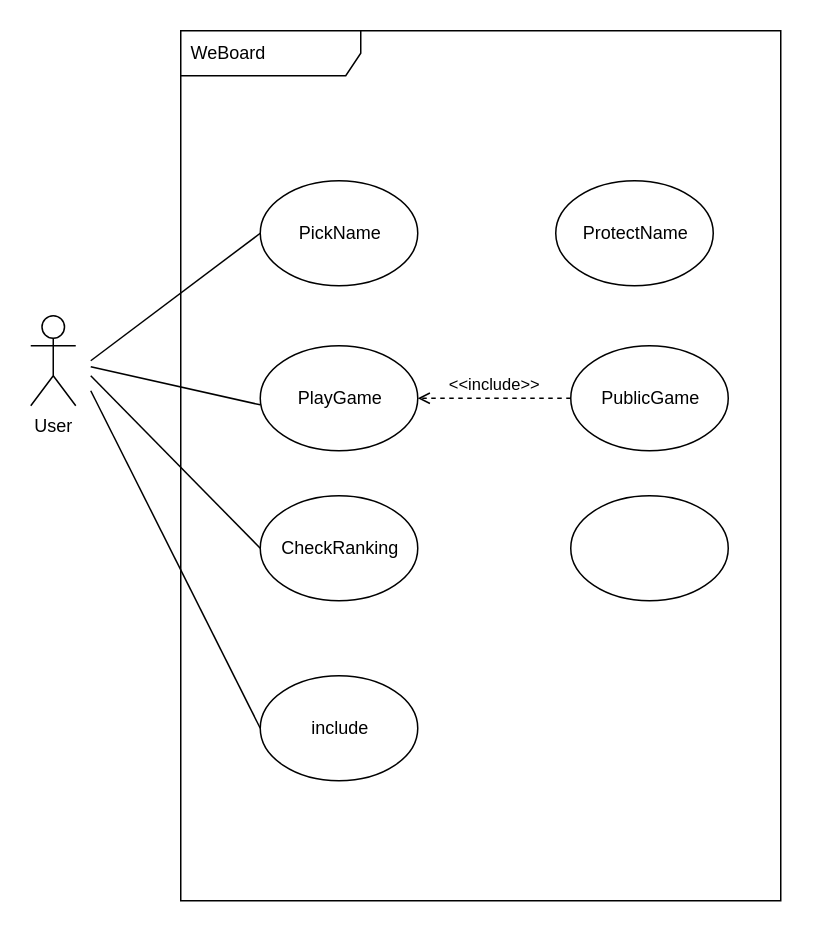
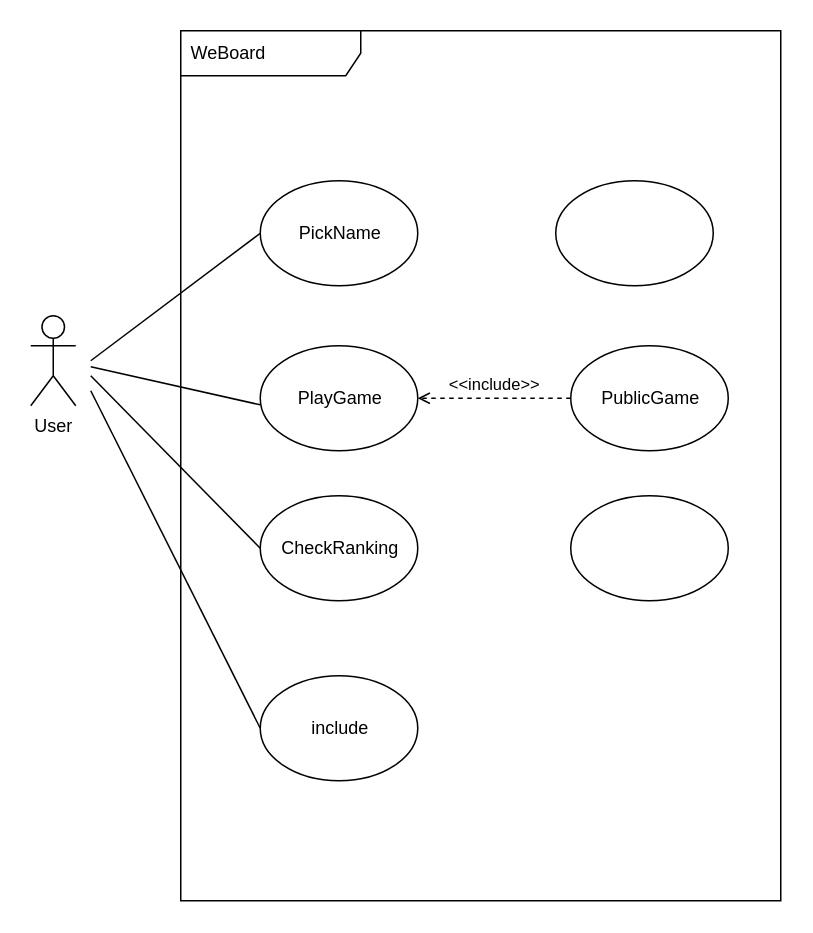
(635, 233) -> none
